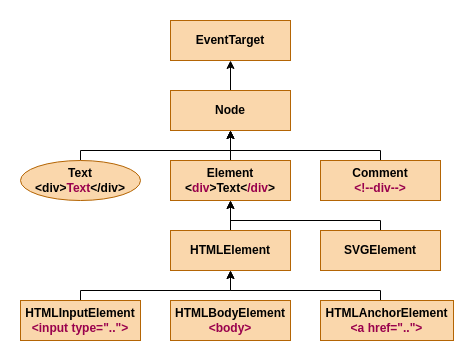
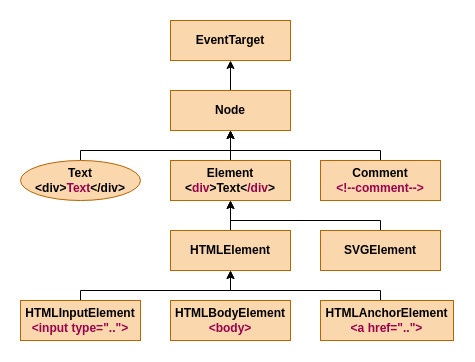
(381, 181) -> (381, 181)
